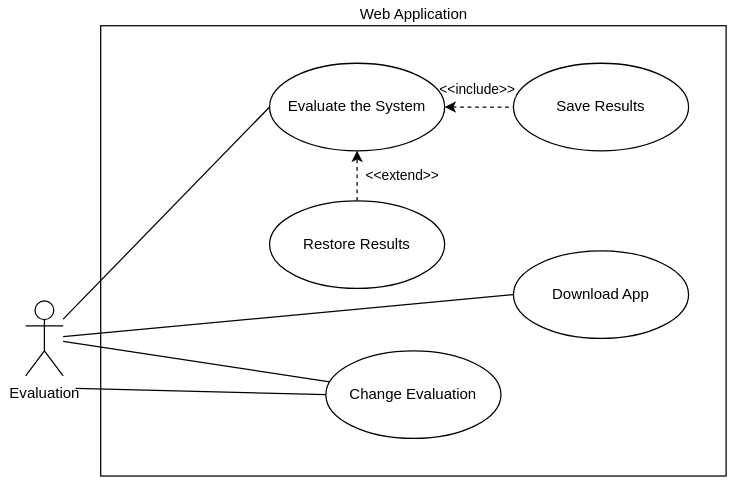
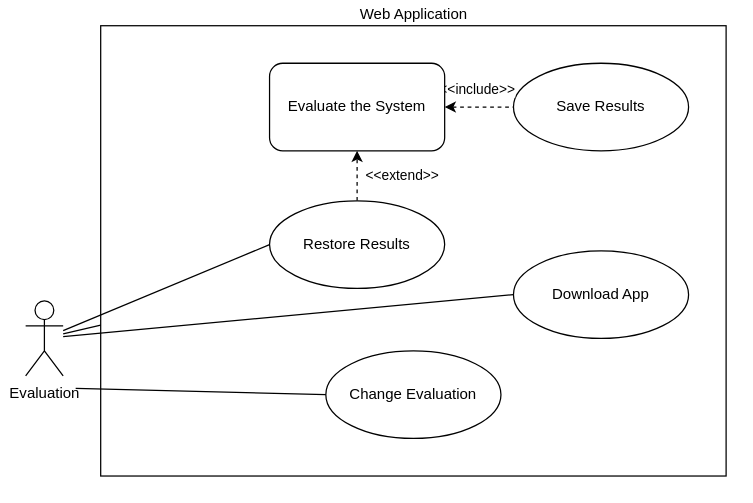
(357, 107) -> (357, 107)
(166, 213) -> (82, 329)
(196, 361) -> (166, 288)
